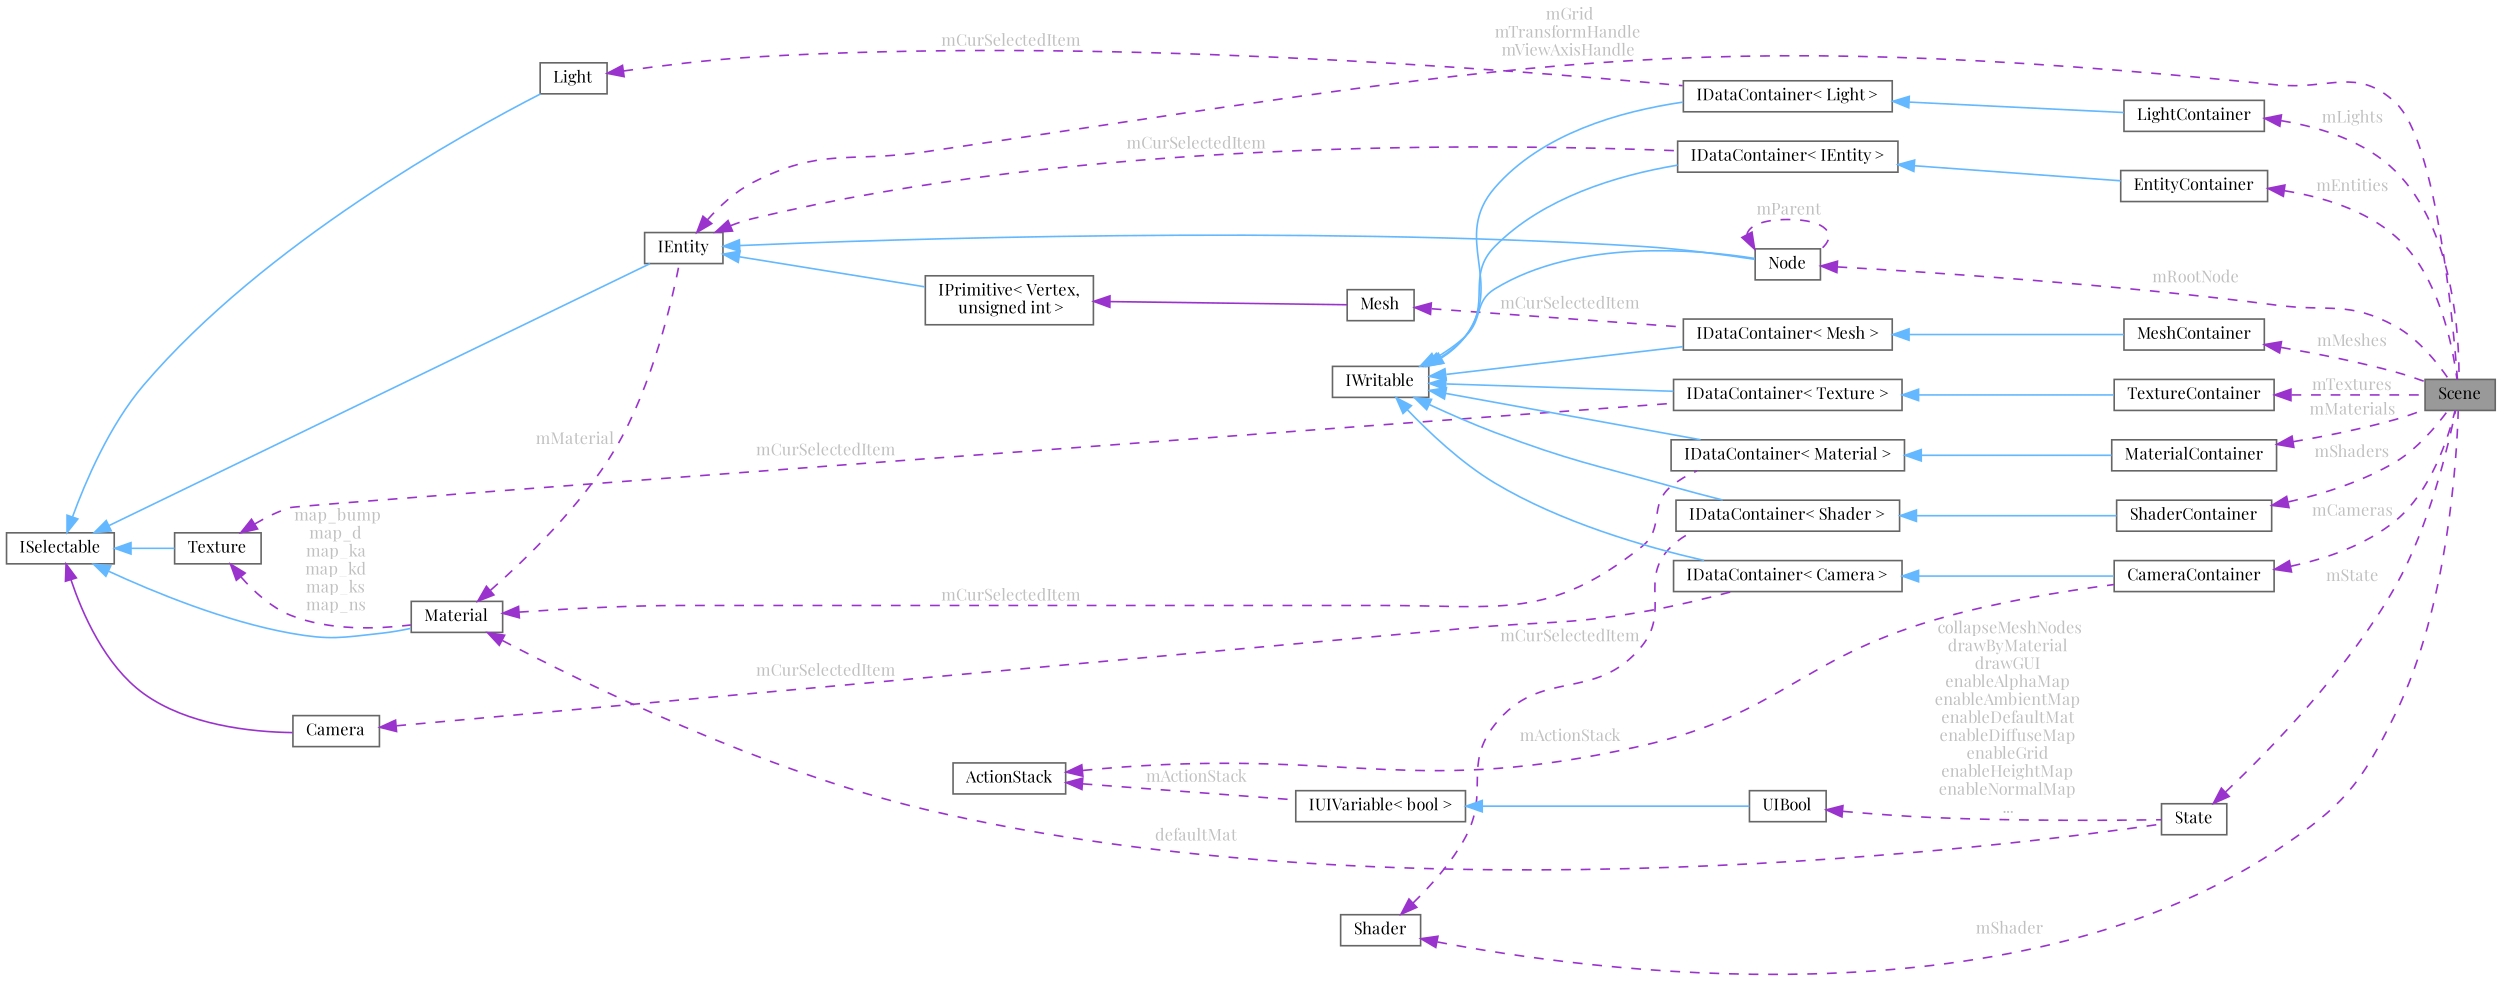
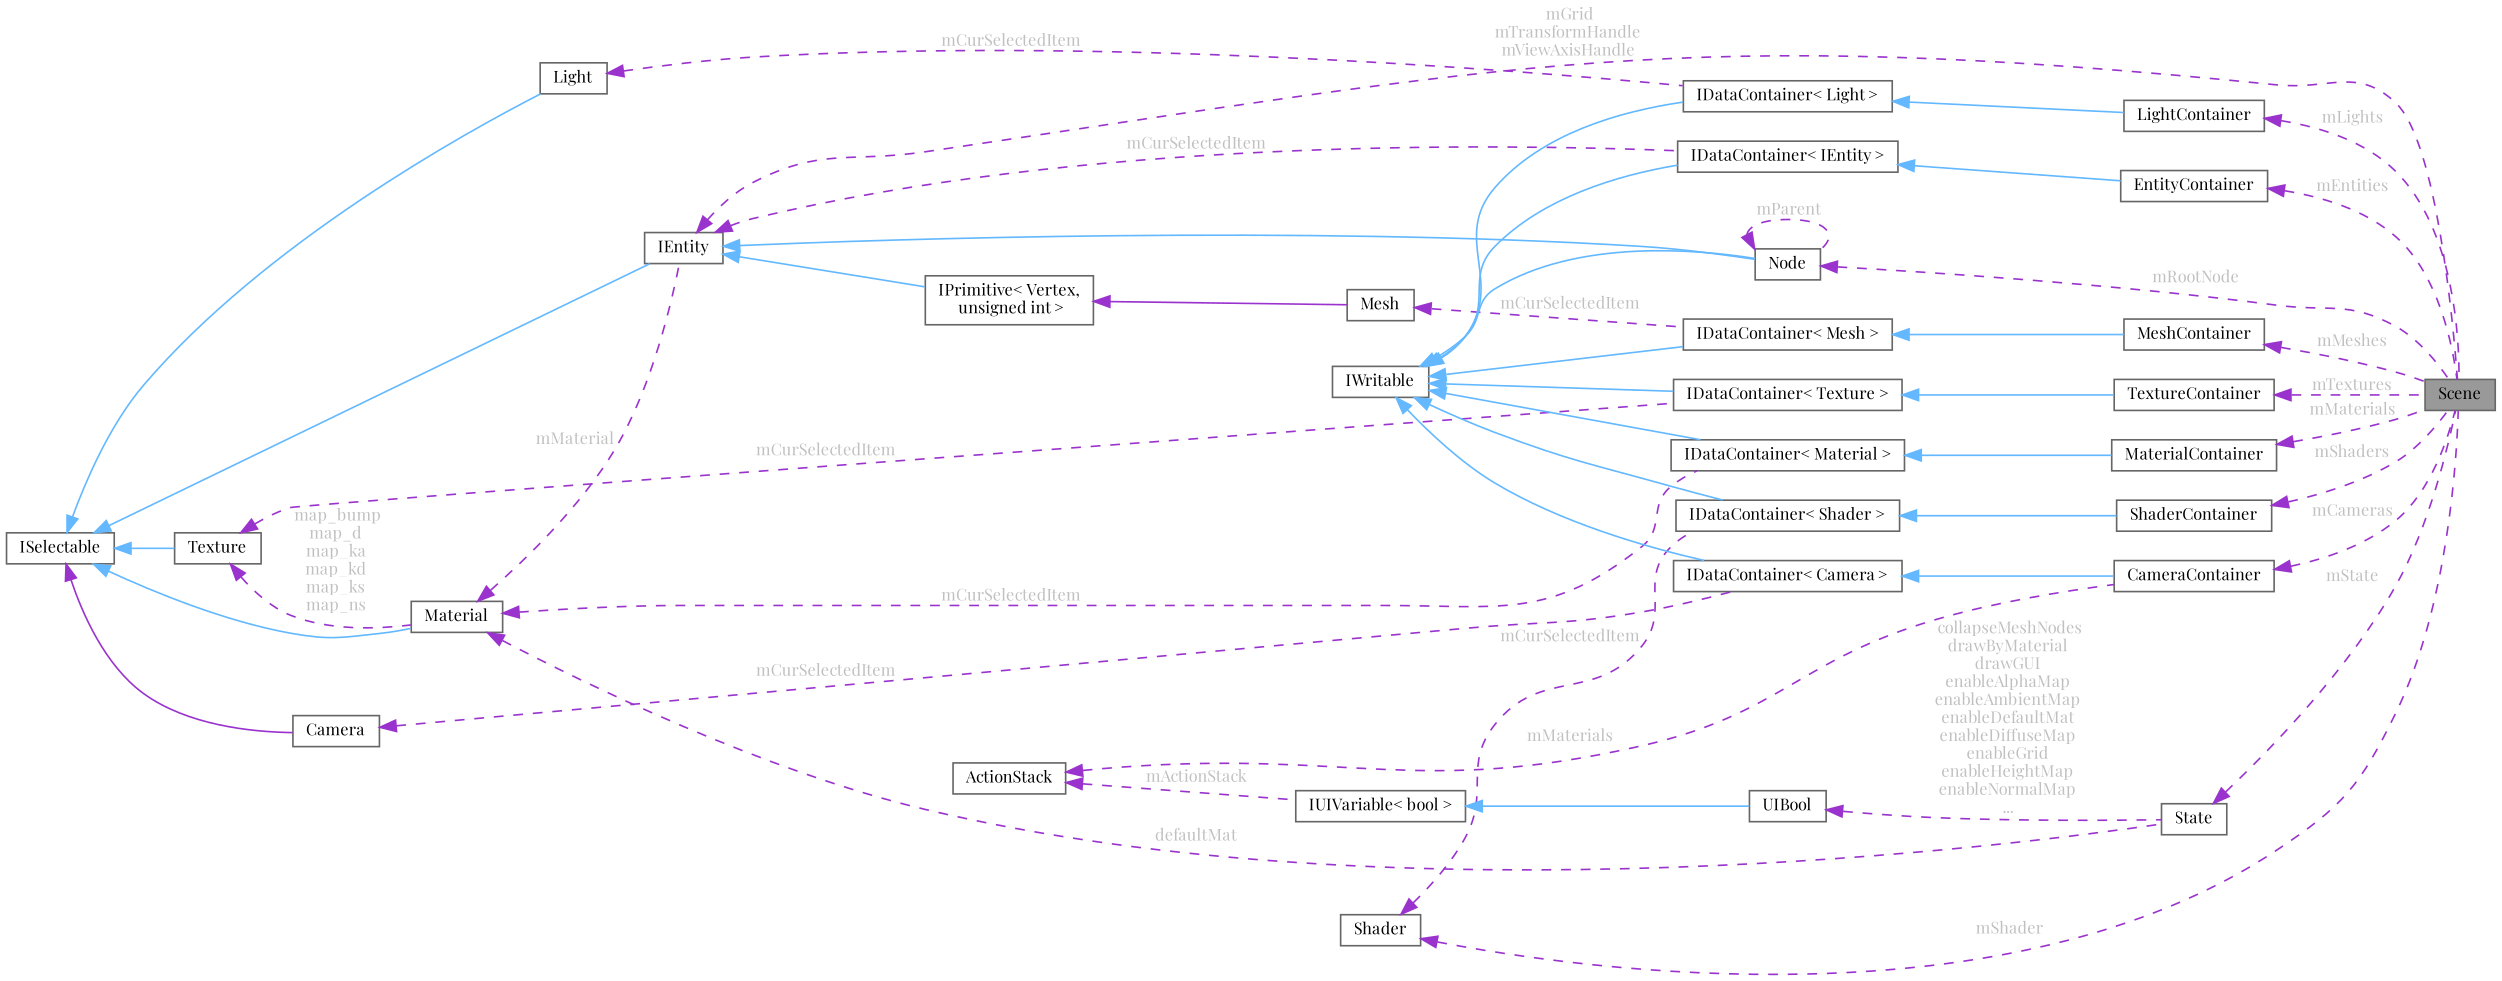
(1568, 737) -> (1568, 737)
